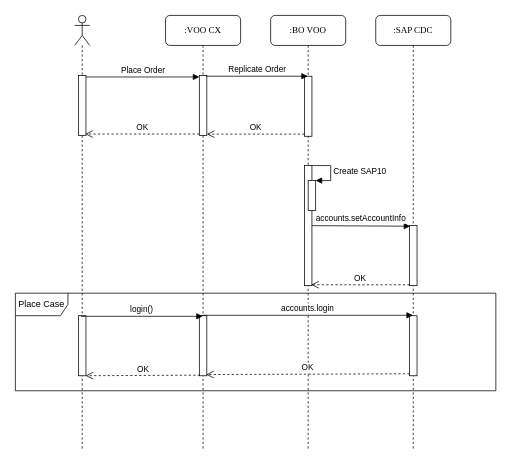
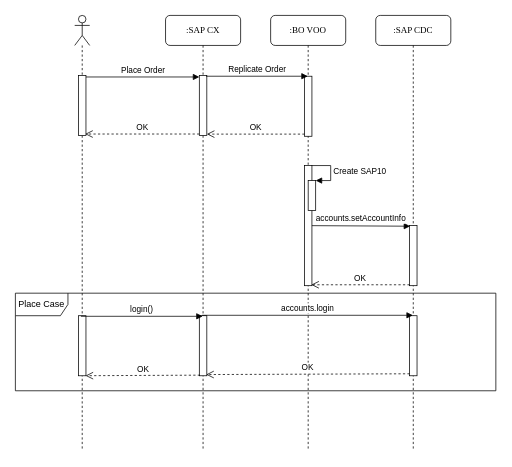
(203, 30) -> (203, 30)
